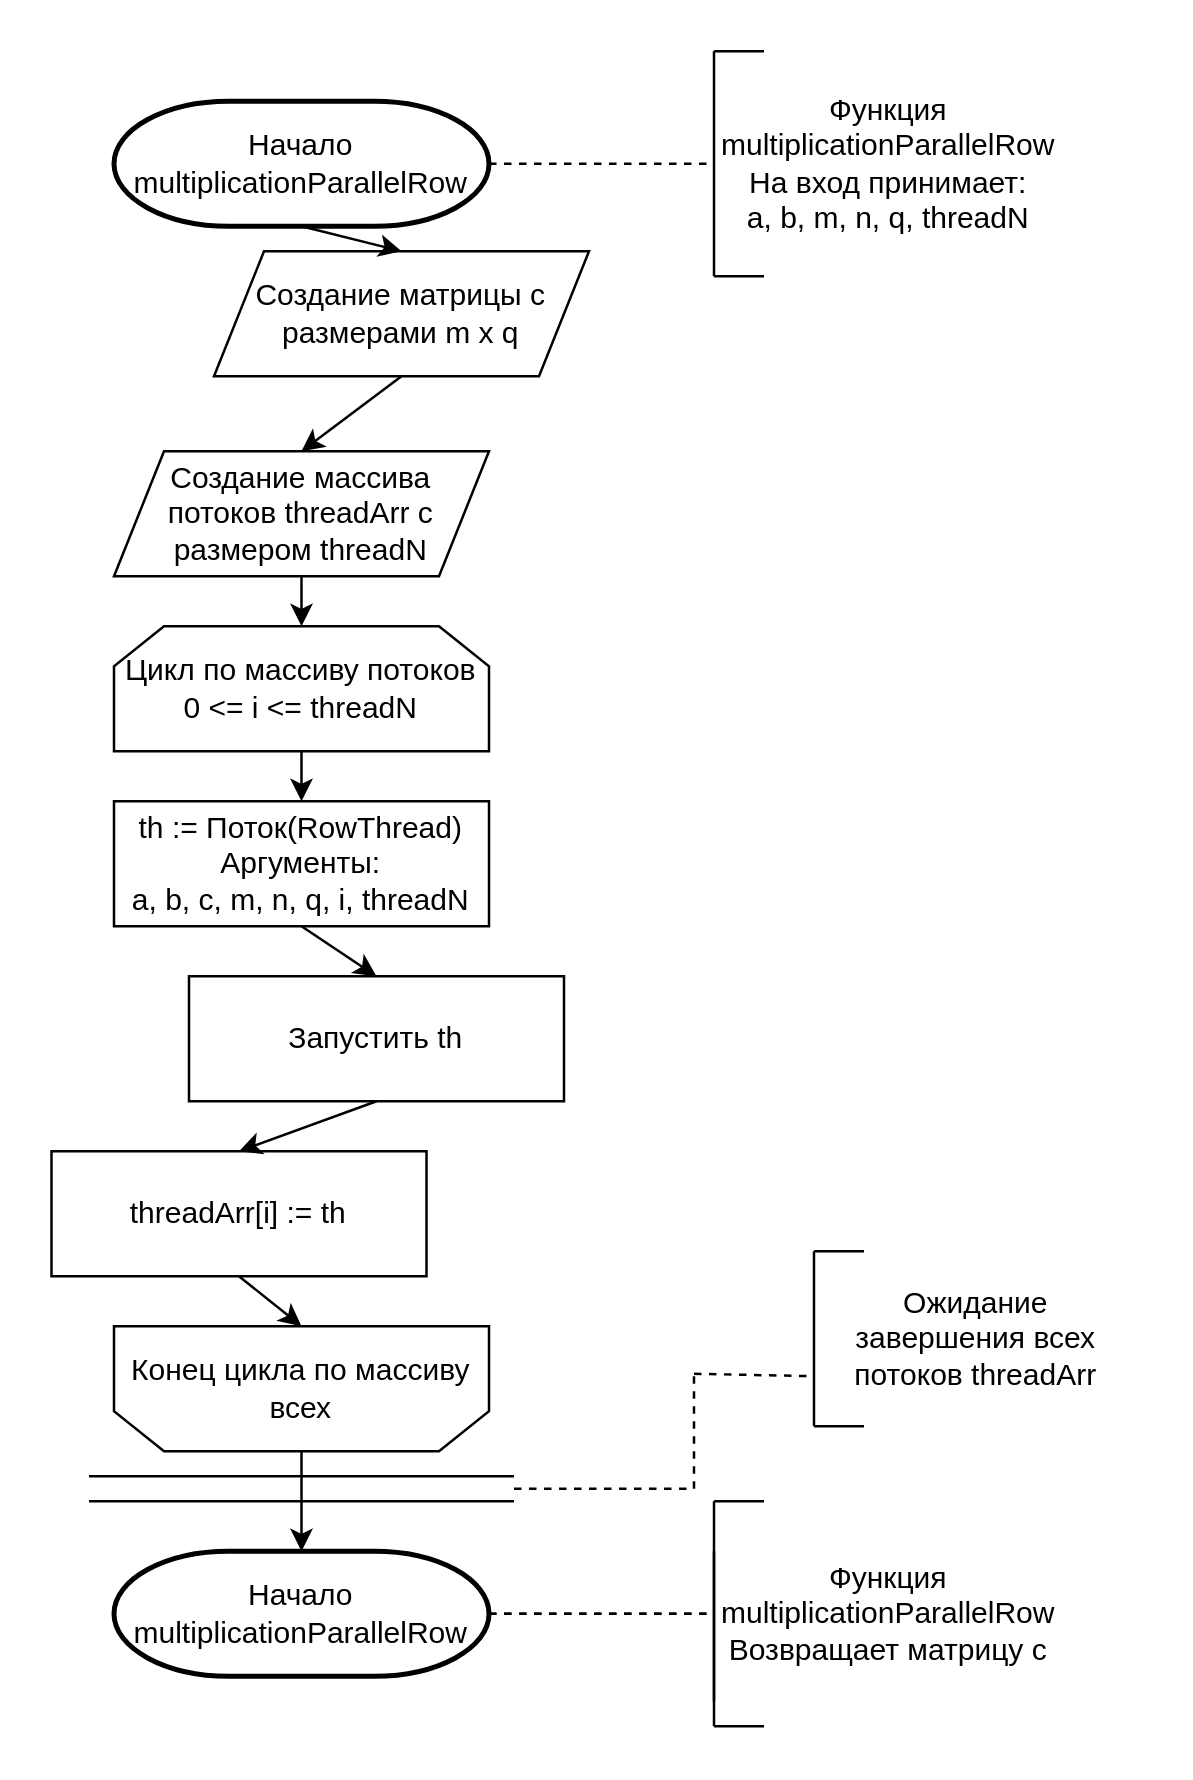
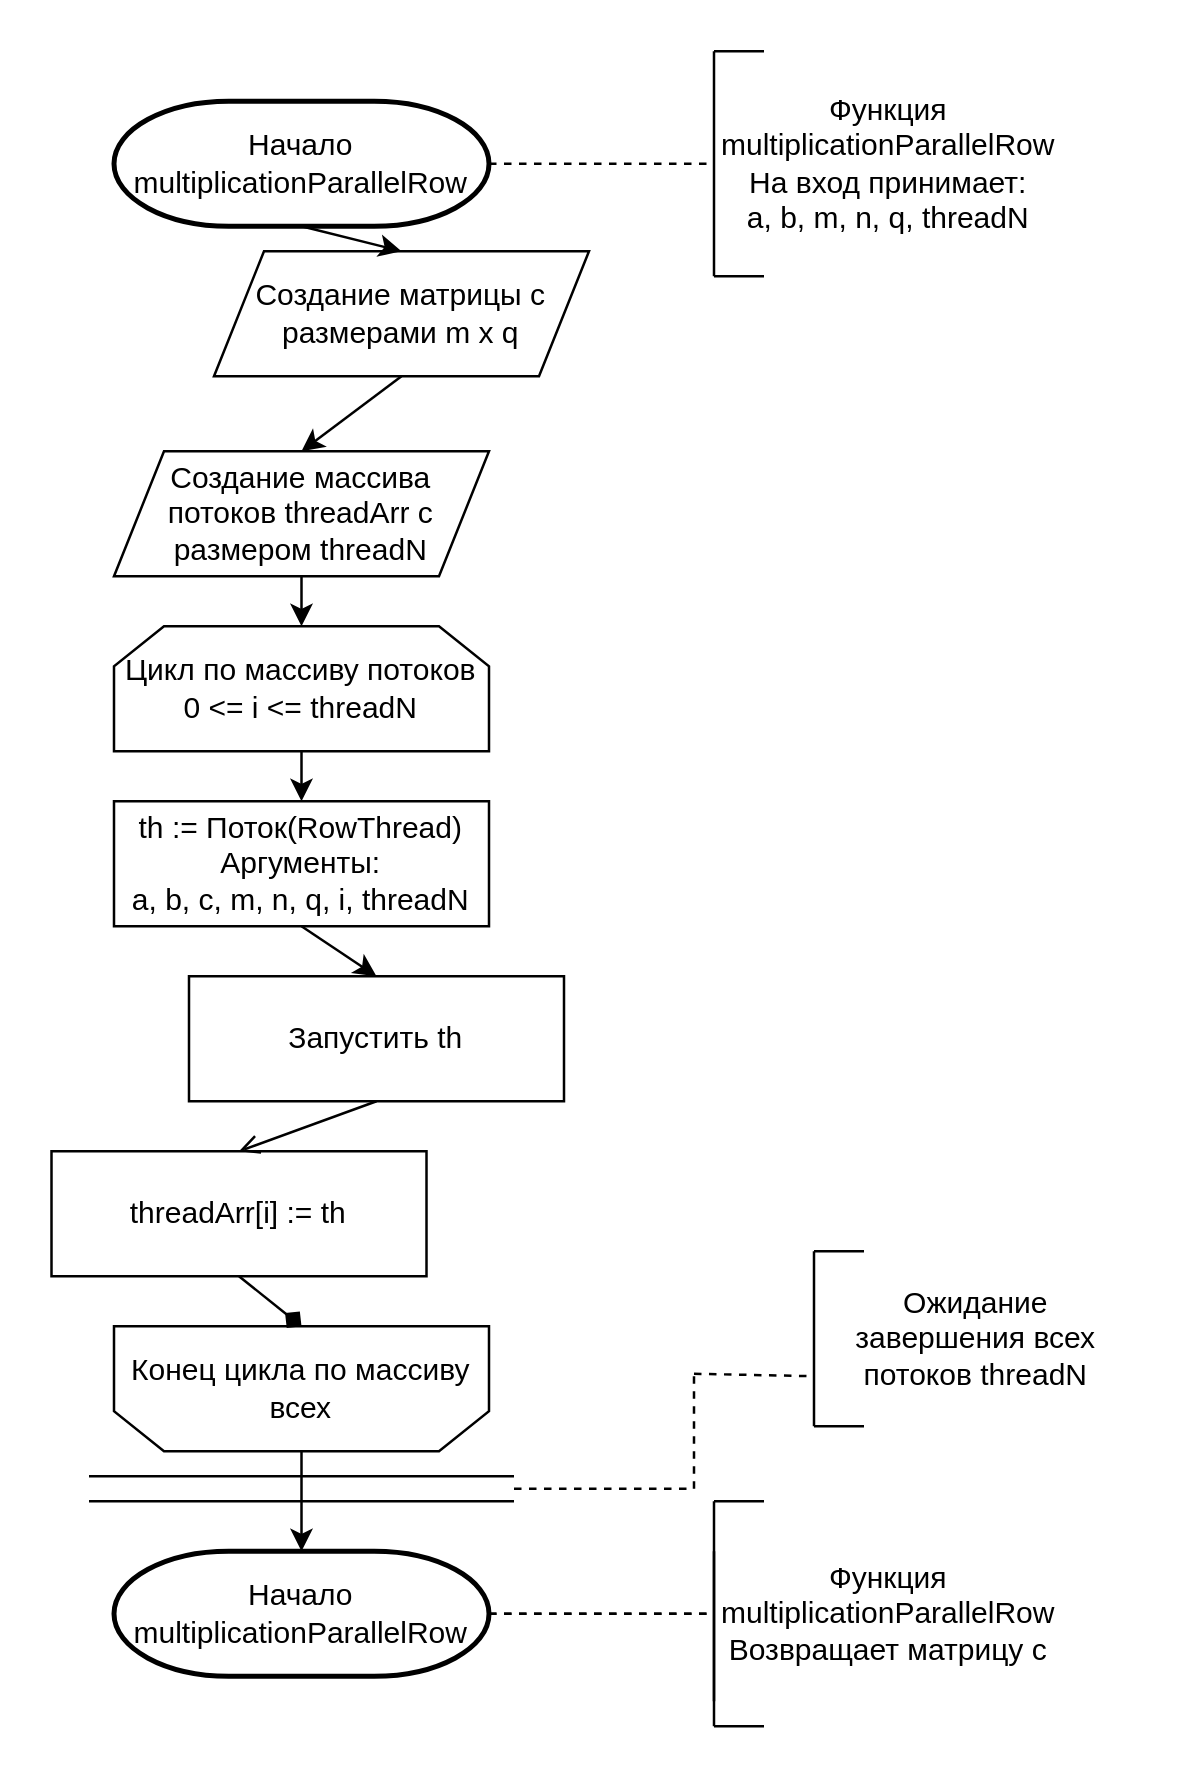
(256, 1145) -> (252, 1147)
(286, 1314) -> (285, 1314)
(976, 1339) -> (976, 1339)
